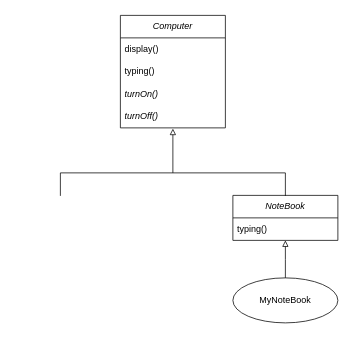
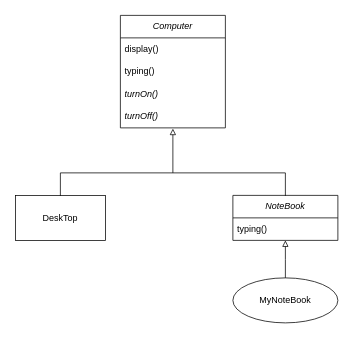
none -> (60, 218)
